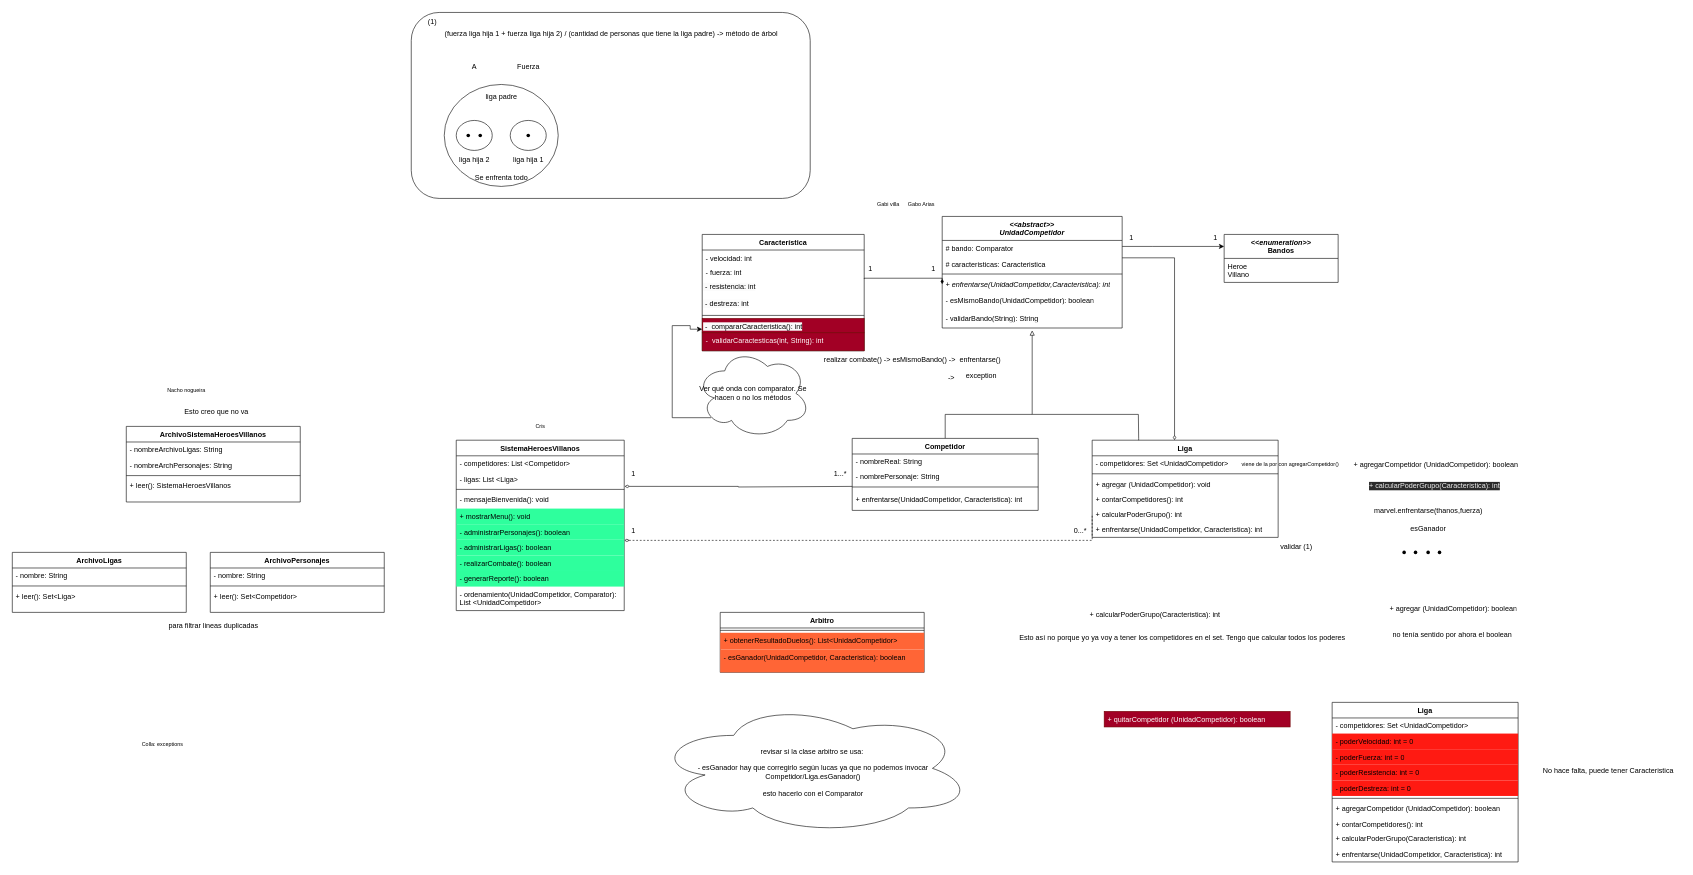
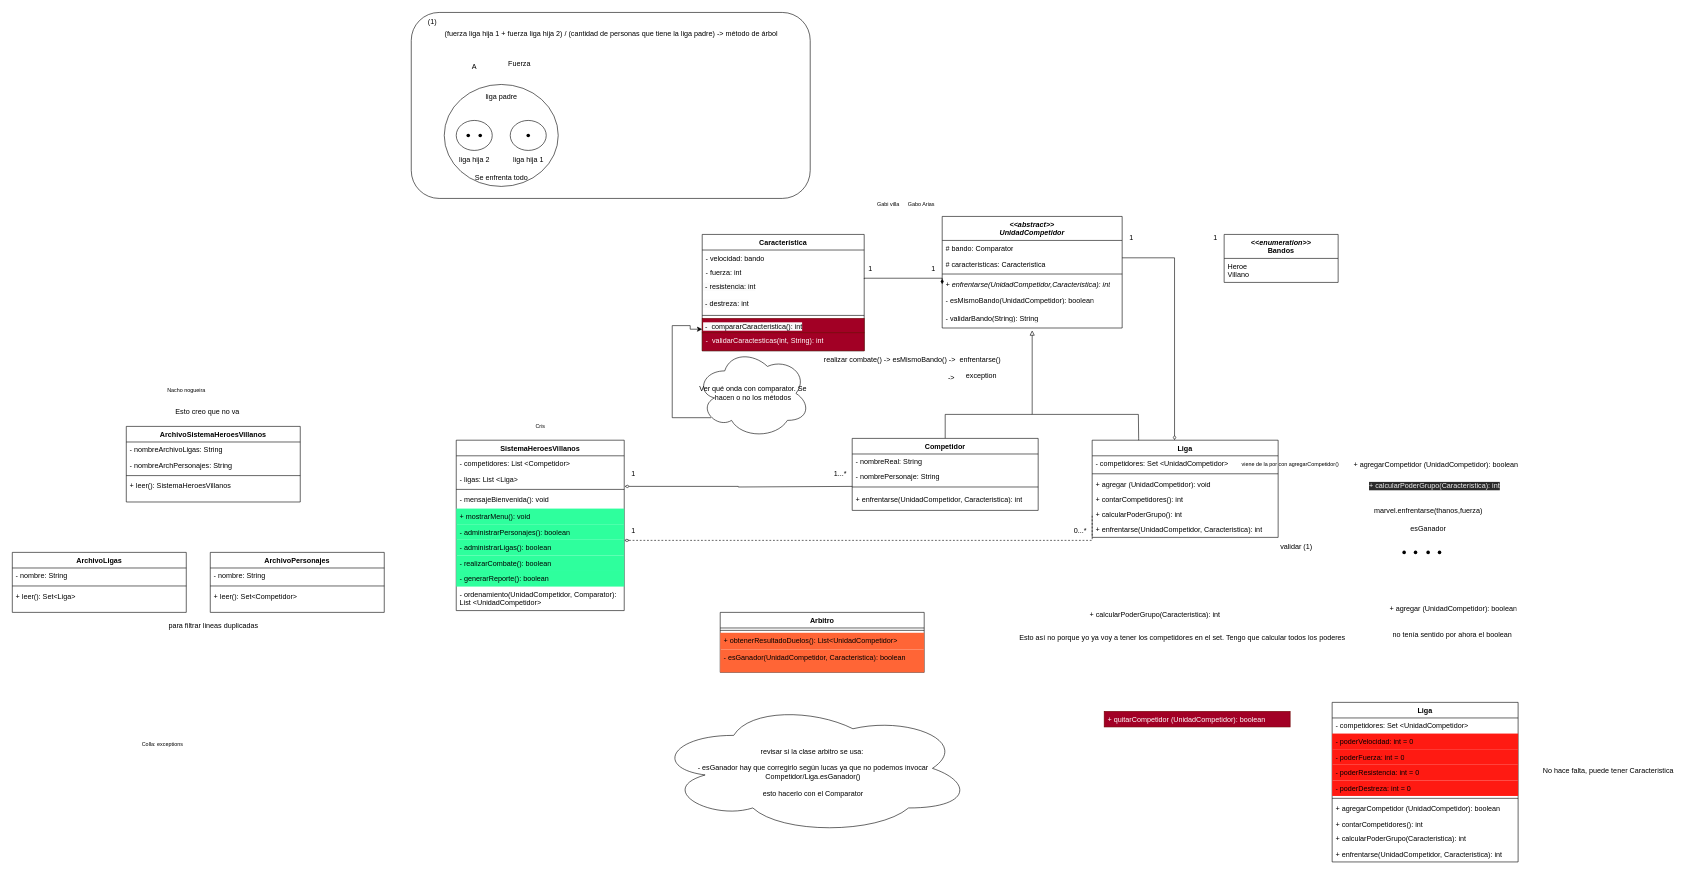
(528, 66) -> (519, 63)
(1172, 246) -> none
(733, 258) -> (738, 258)
(216, 411) -> (207, 411)
